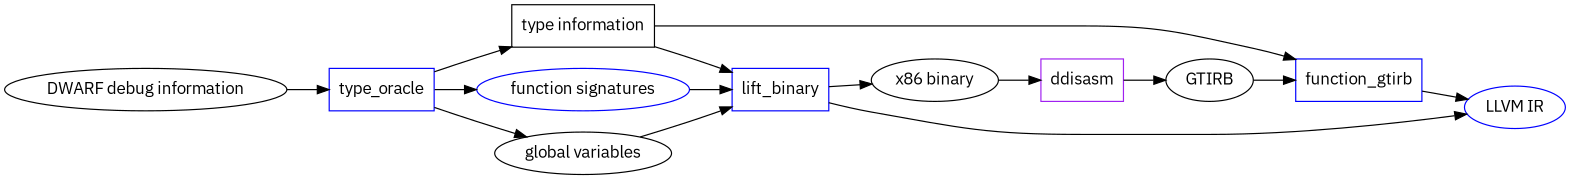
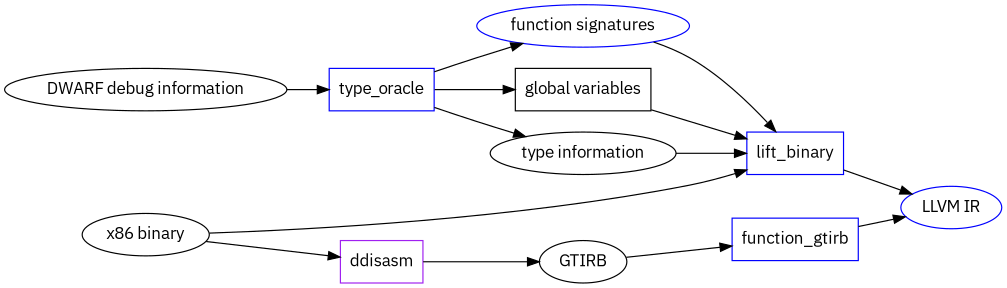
(583, 26) -> (583, 153)
(971, 26) -> none
(844, 86) -> (474, 216)
(583, 153) -> (583, 90)
